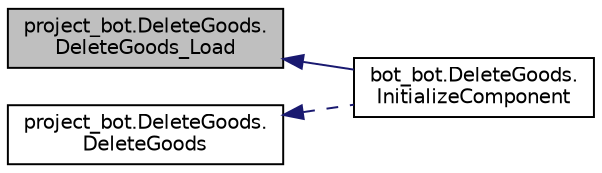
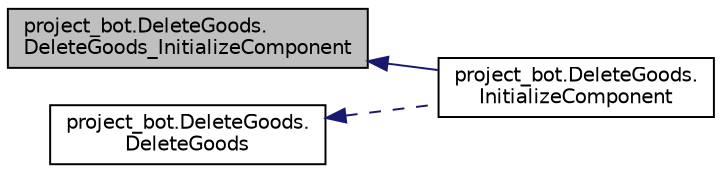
(146, 38) -> (188, 38)
(474, 88) -> (576, 88)
